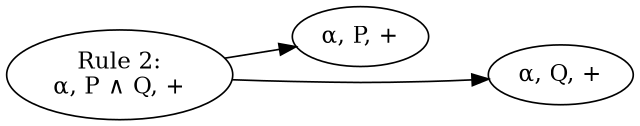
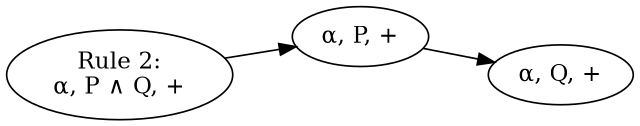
(352, 82) -> (451, 54)
